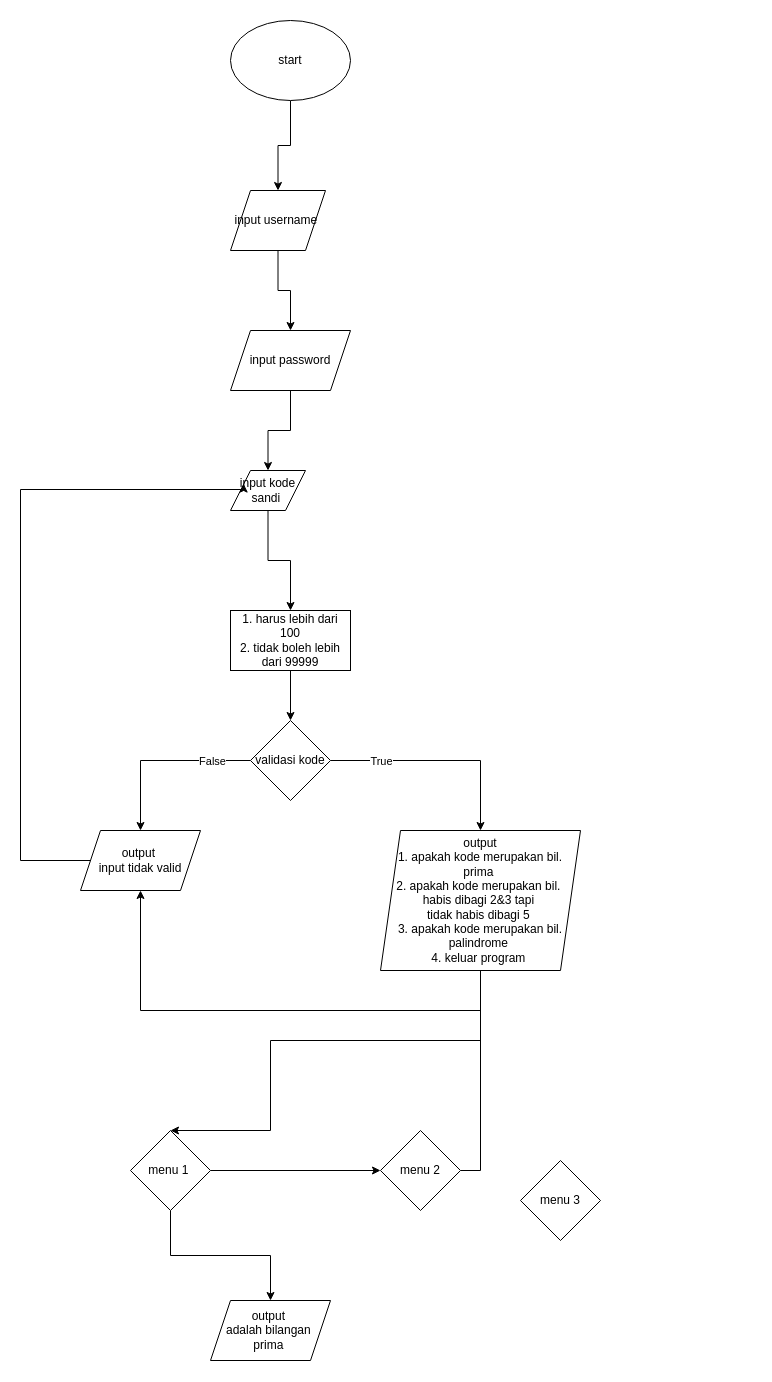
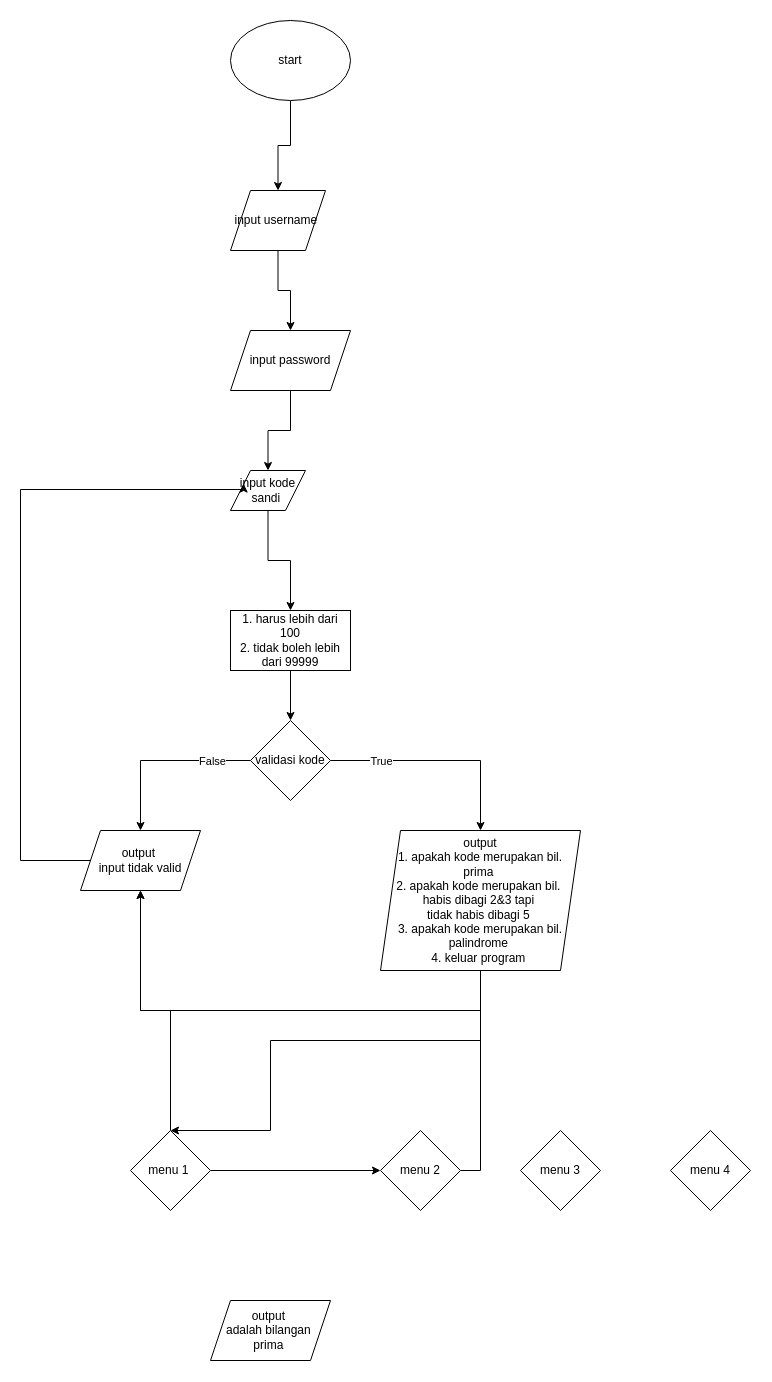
none -> (711, 1171)
(561, 1201) -> (561, 1171)
(217, 1256) -> (171, 1072)
